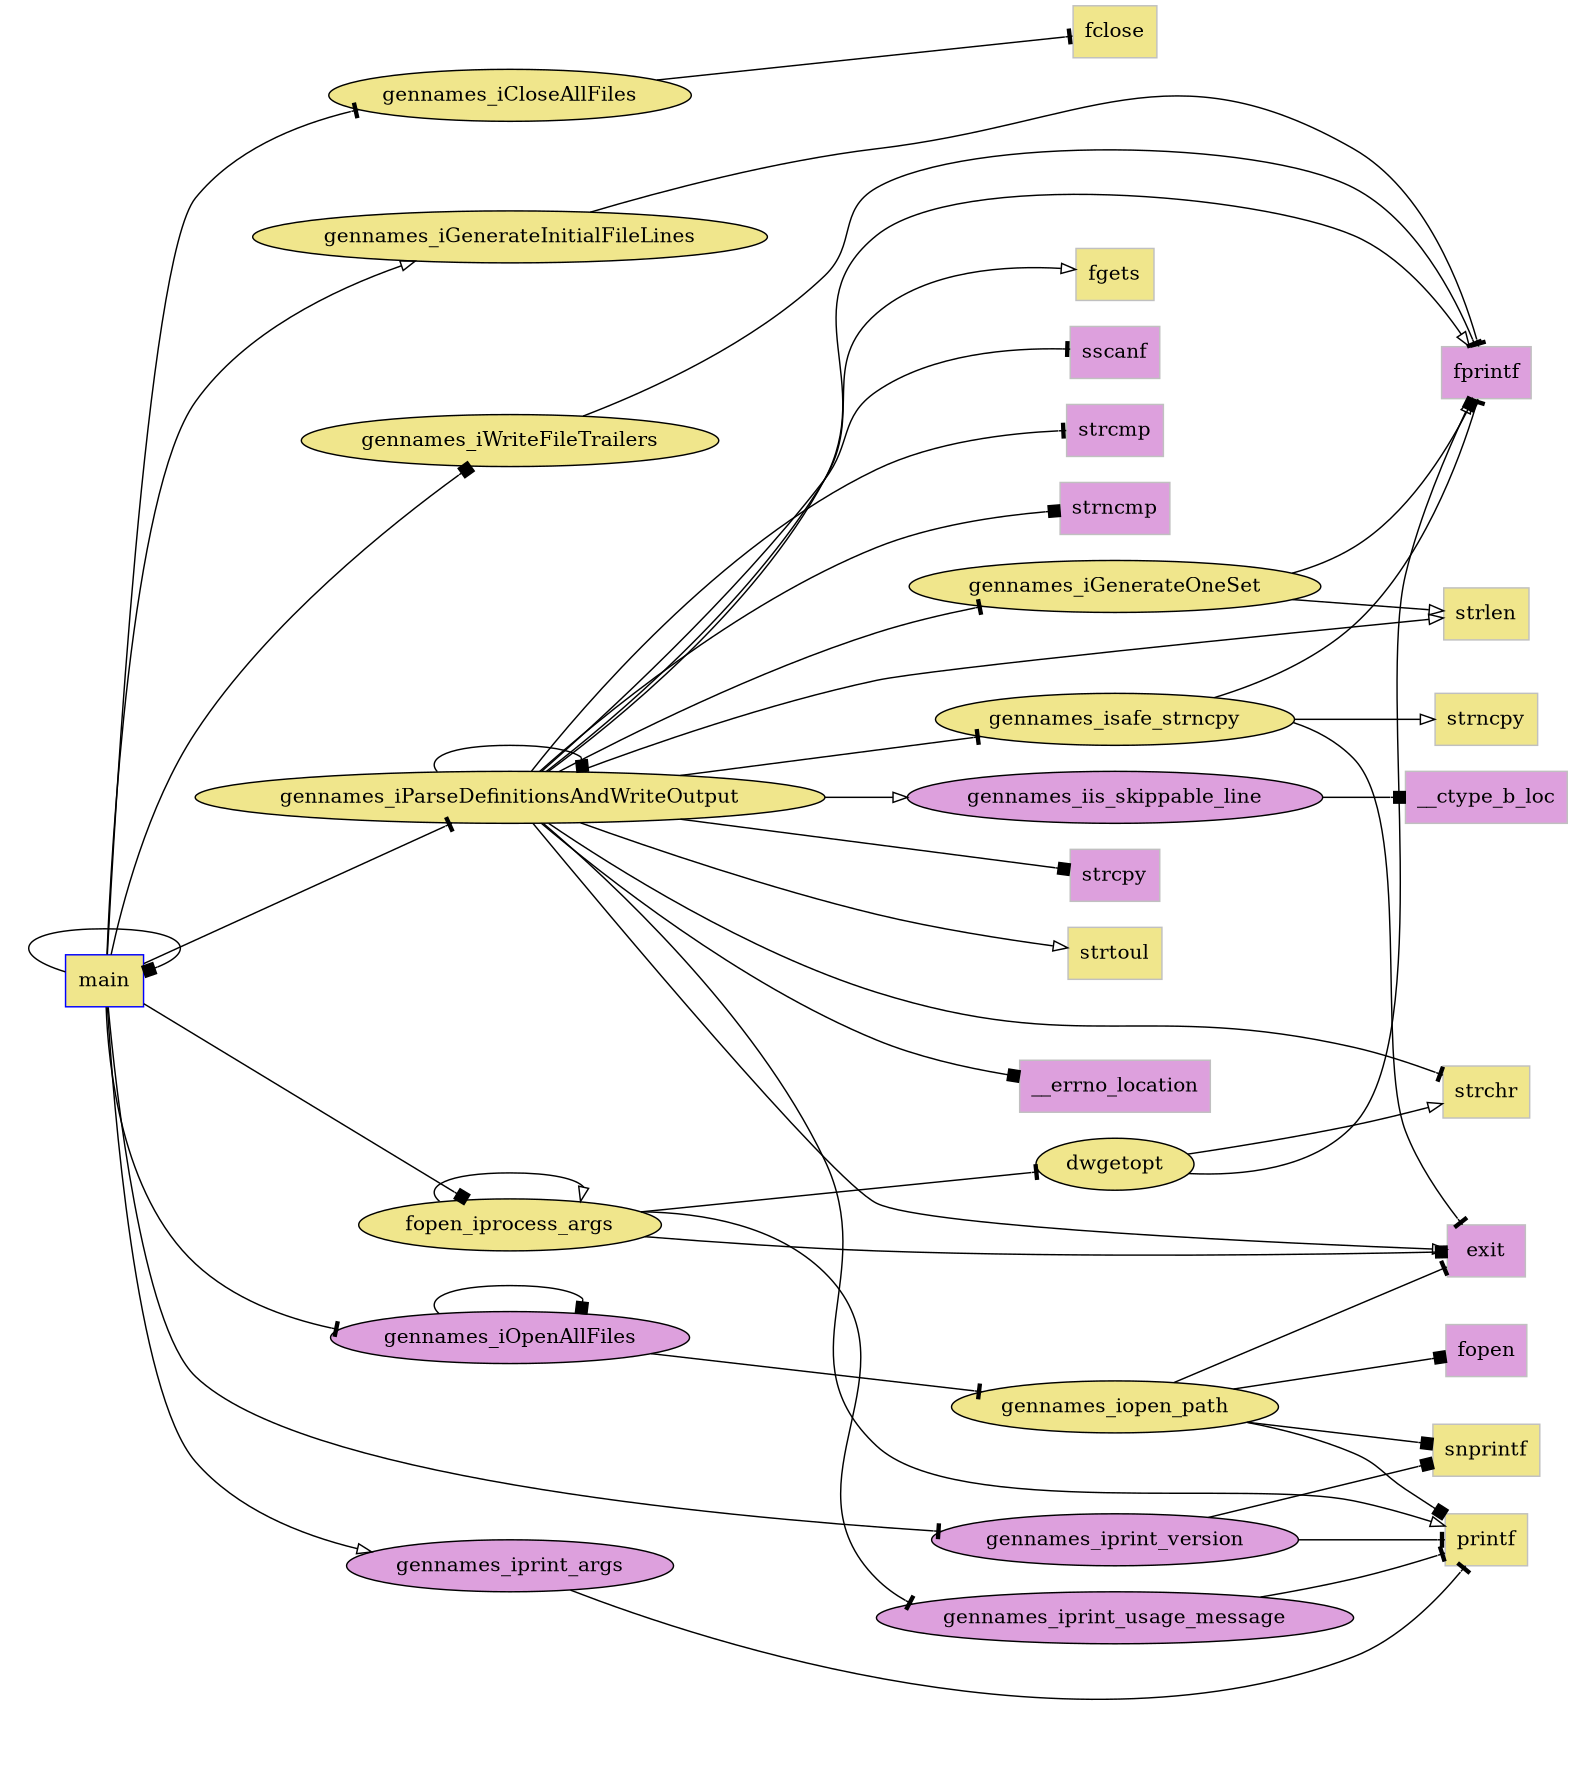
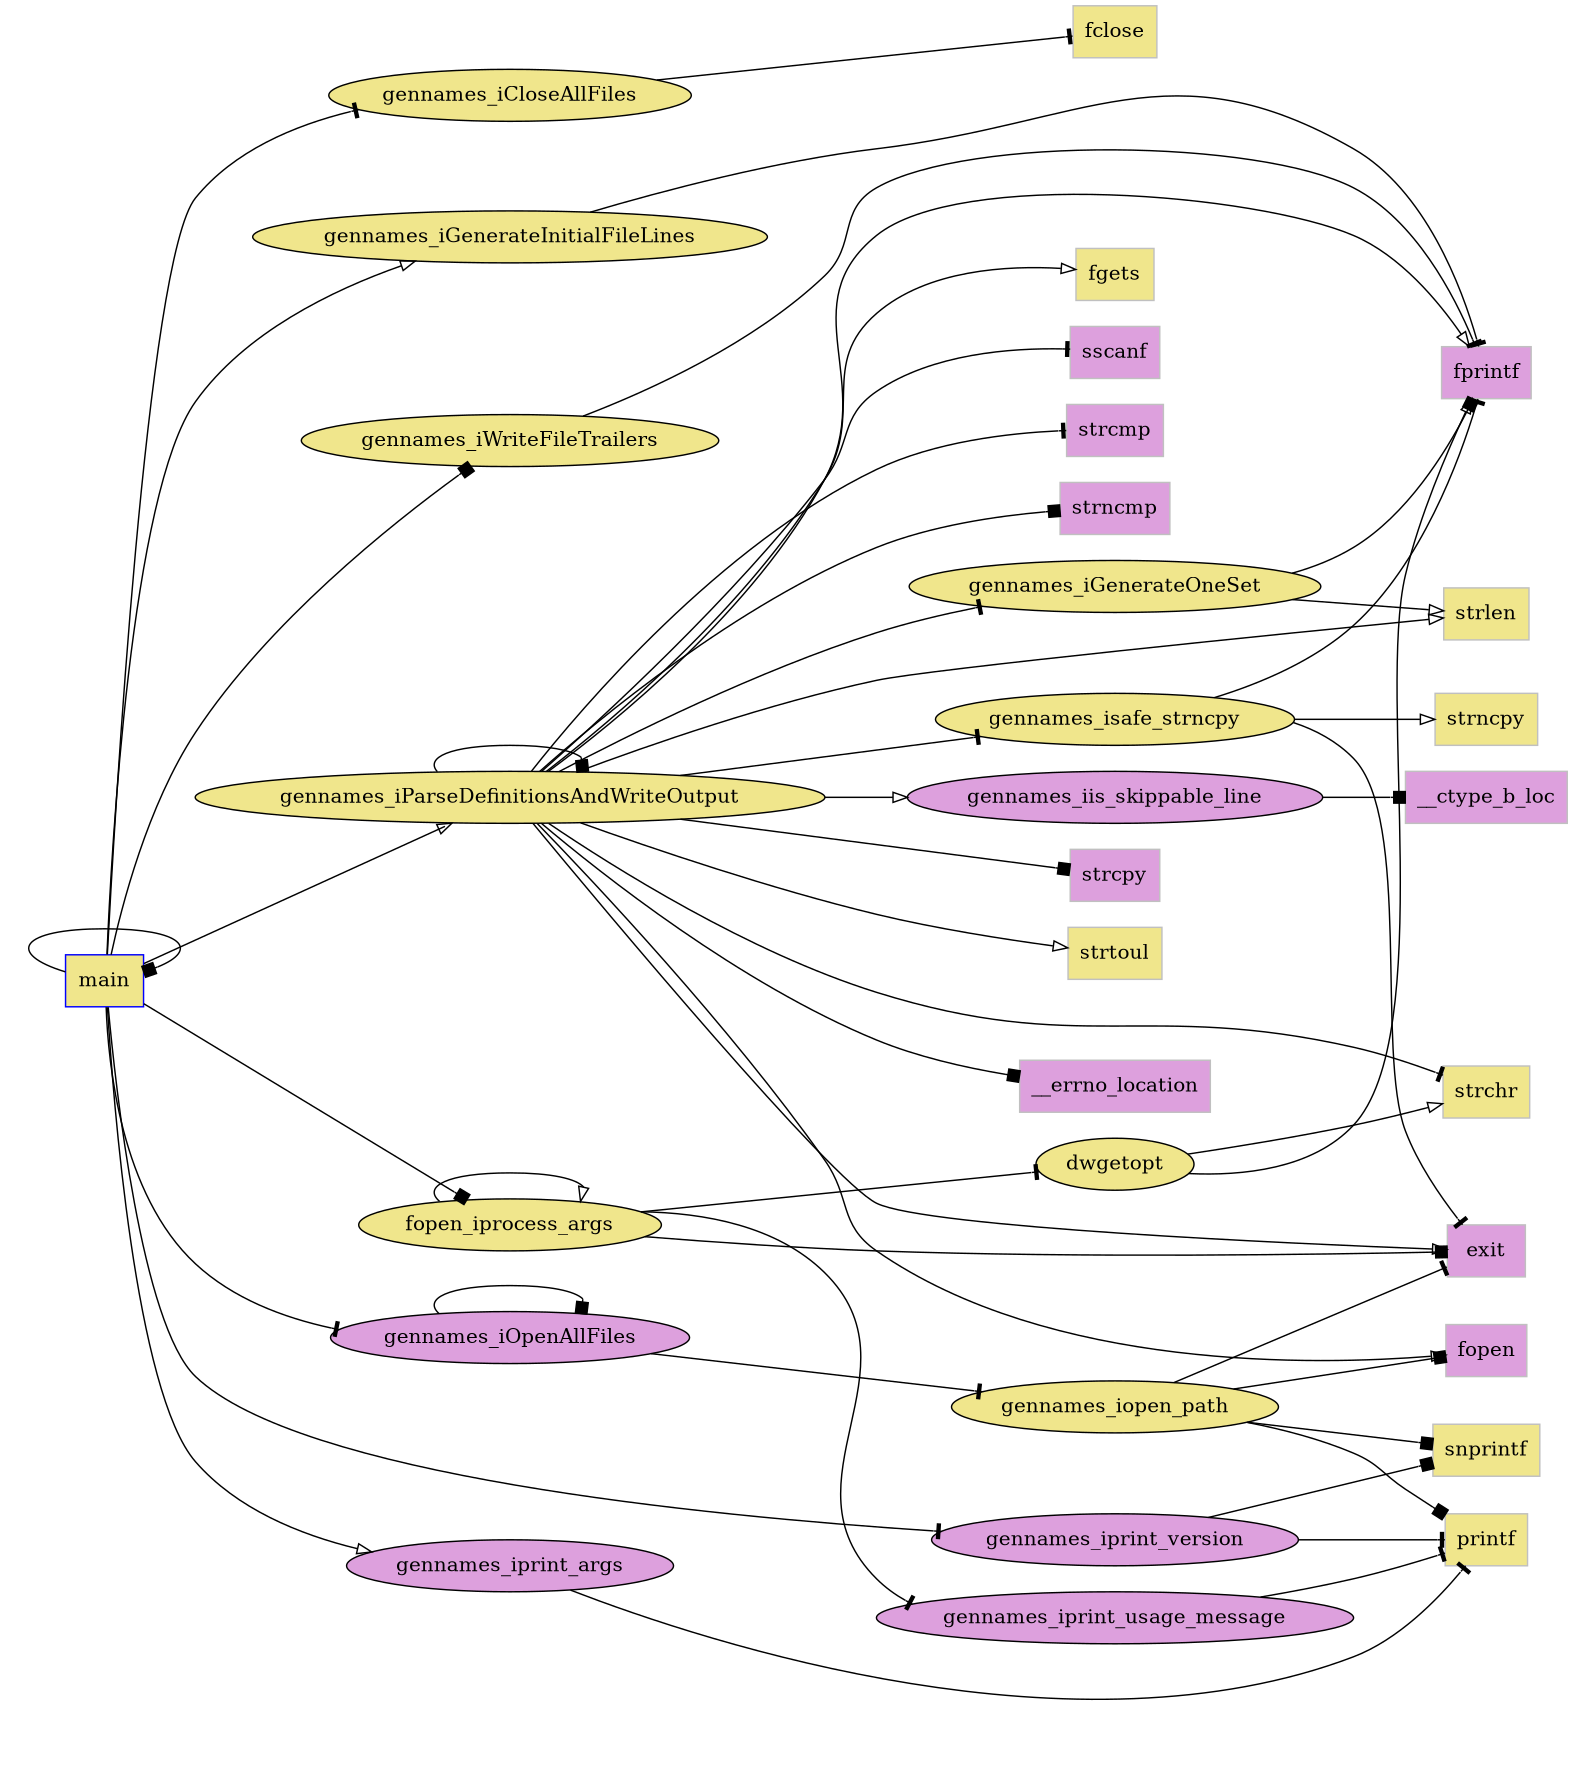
(294, 895) -> (294, 895)
(834, 1337) -> (864, 1241)
